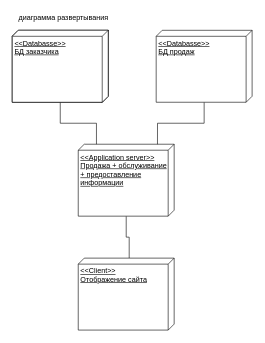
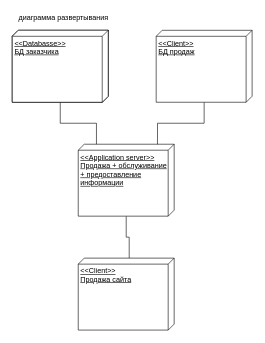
(185, 48) -> (177, 48)
(114, 276) -> (106, 276)
